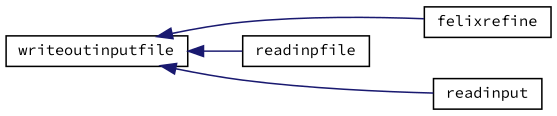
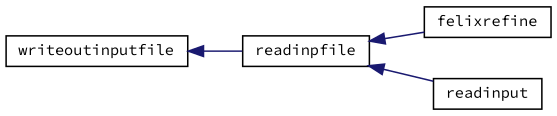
(298, 18) -> (405, 35)
(304, 86) -> (408, 75)
